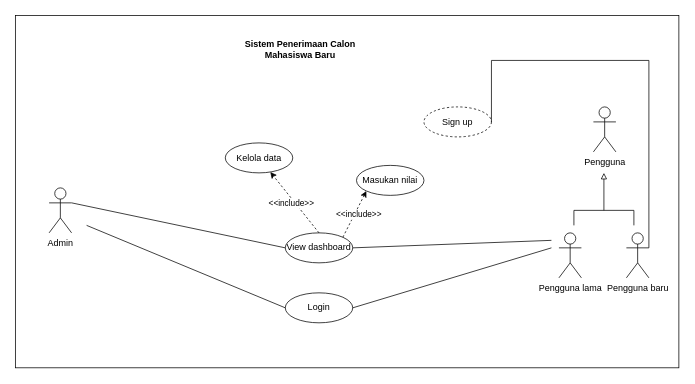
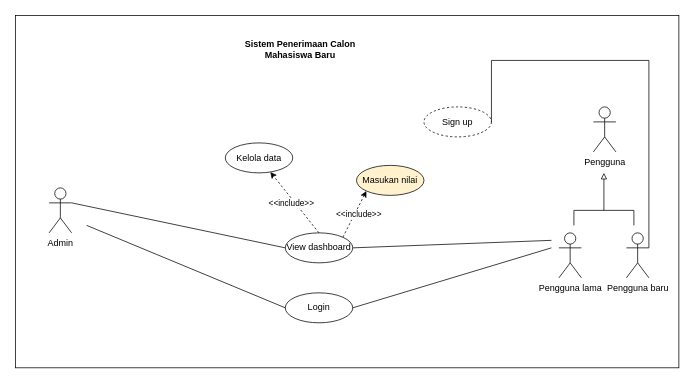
(390, 180) -> (390, 180)
